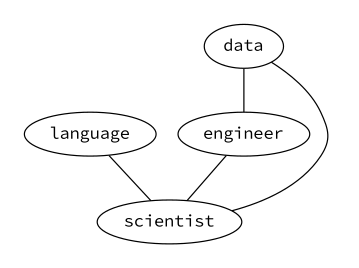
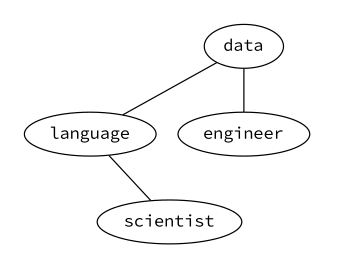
(324, 151) -> (170, 89)
(207, 178) -> none
